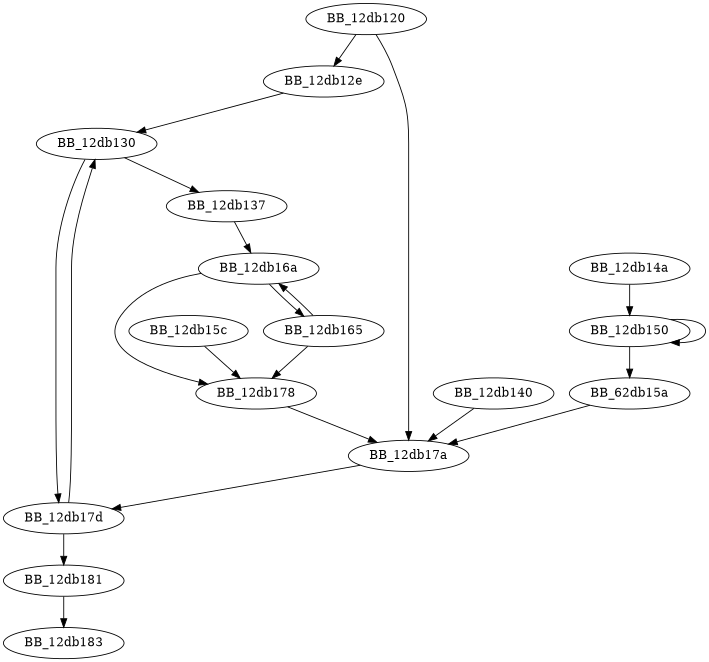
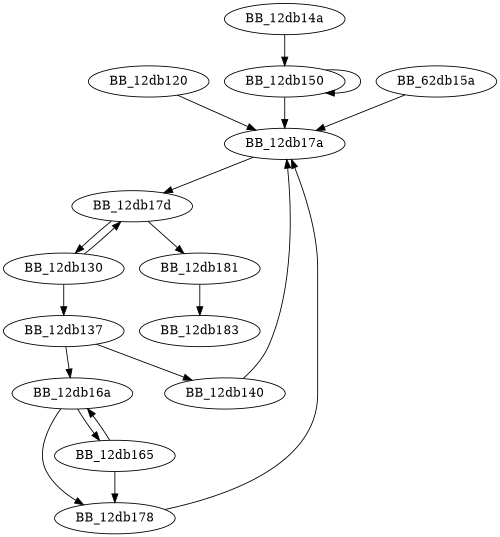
(324, 81) -> none
(189, 331) -> none
(630, 358) -> (285, 108)
none -> (140, 361)
